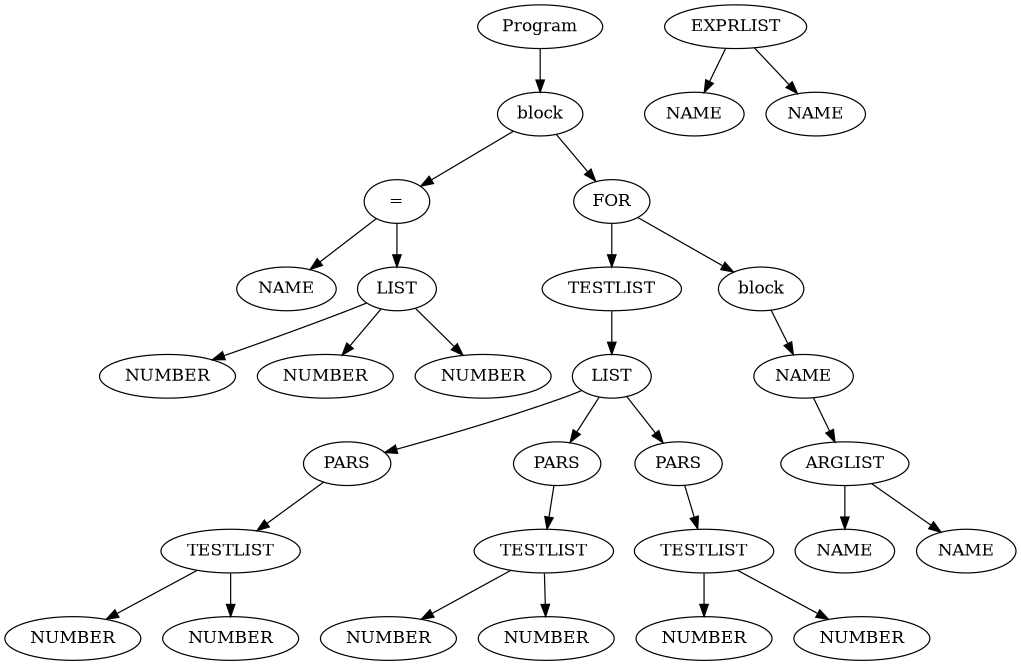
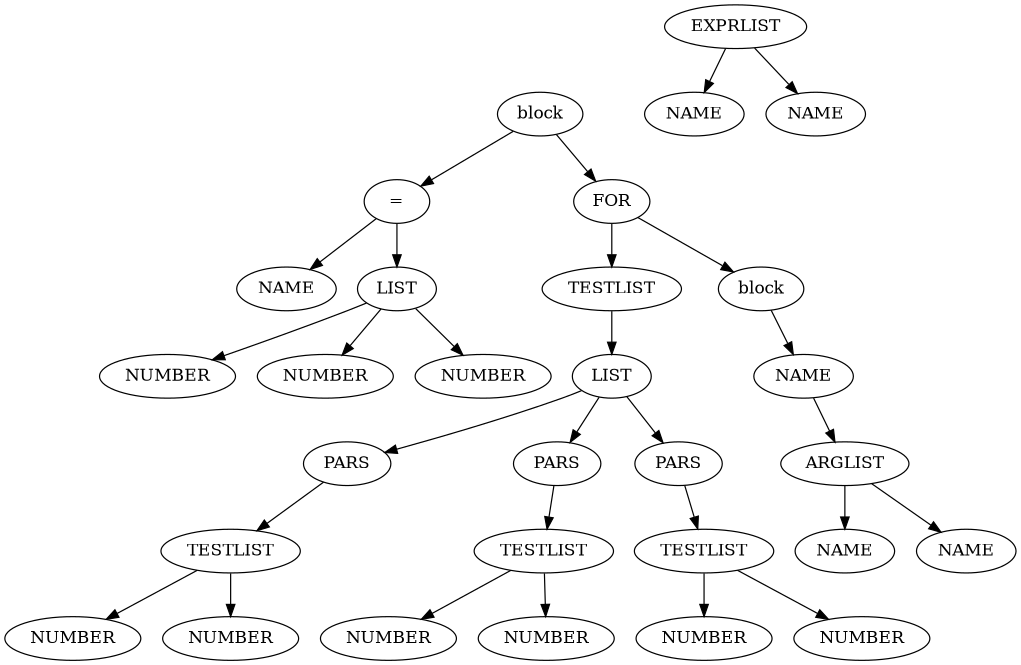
(540, 27) -> none
